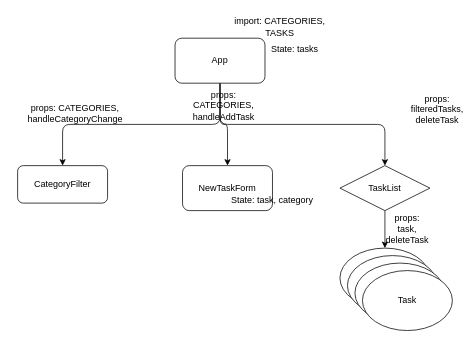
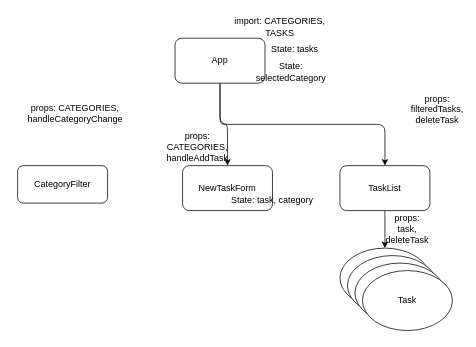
none -> (291, 72)
(224, 105) -> (198, 147)
(125, 124) -> none
(385, 188) -> (385, 188)
